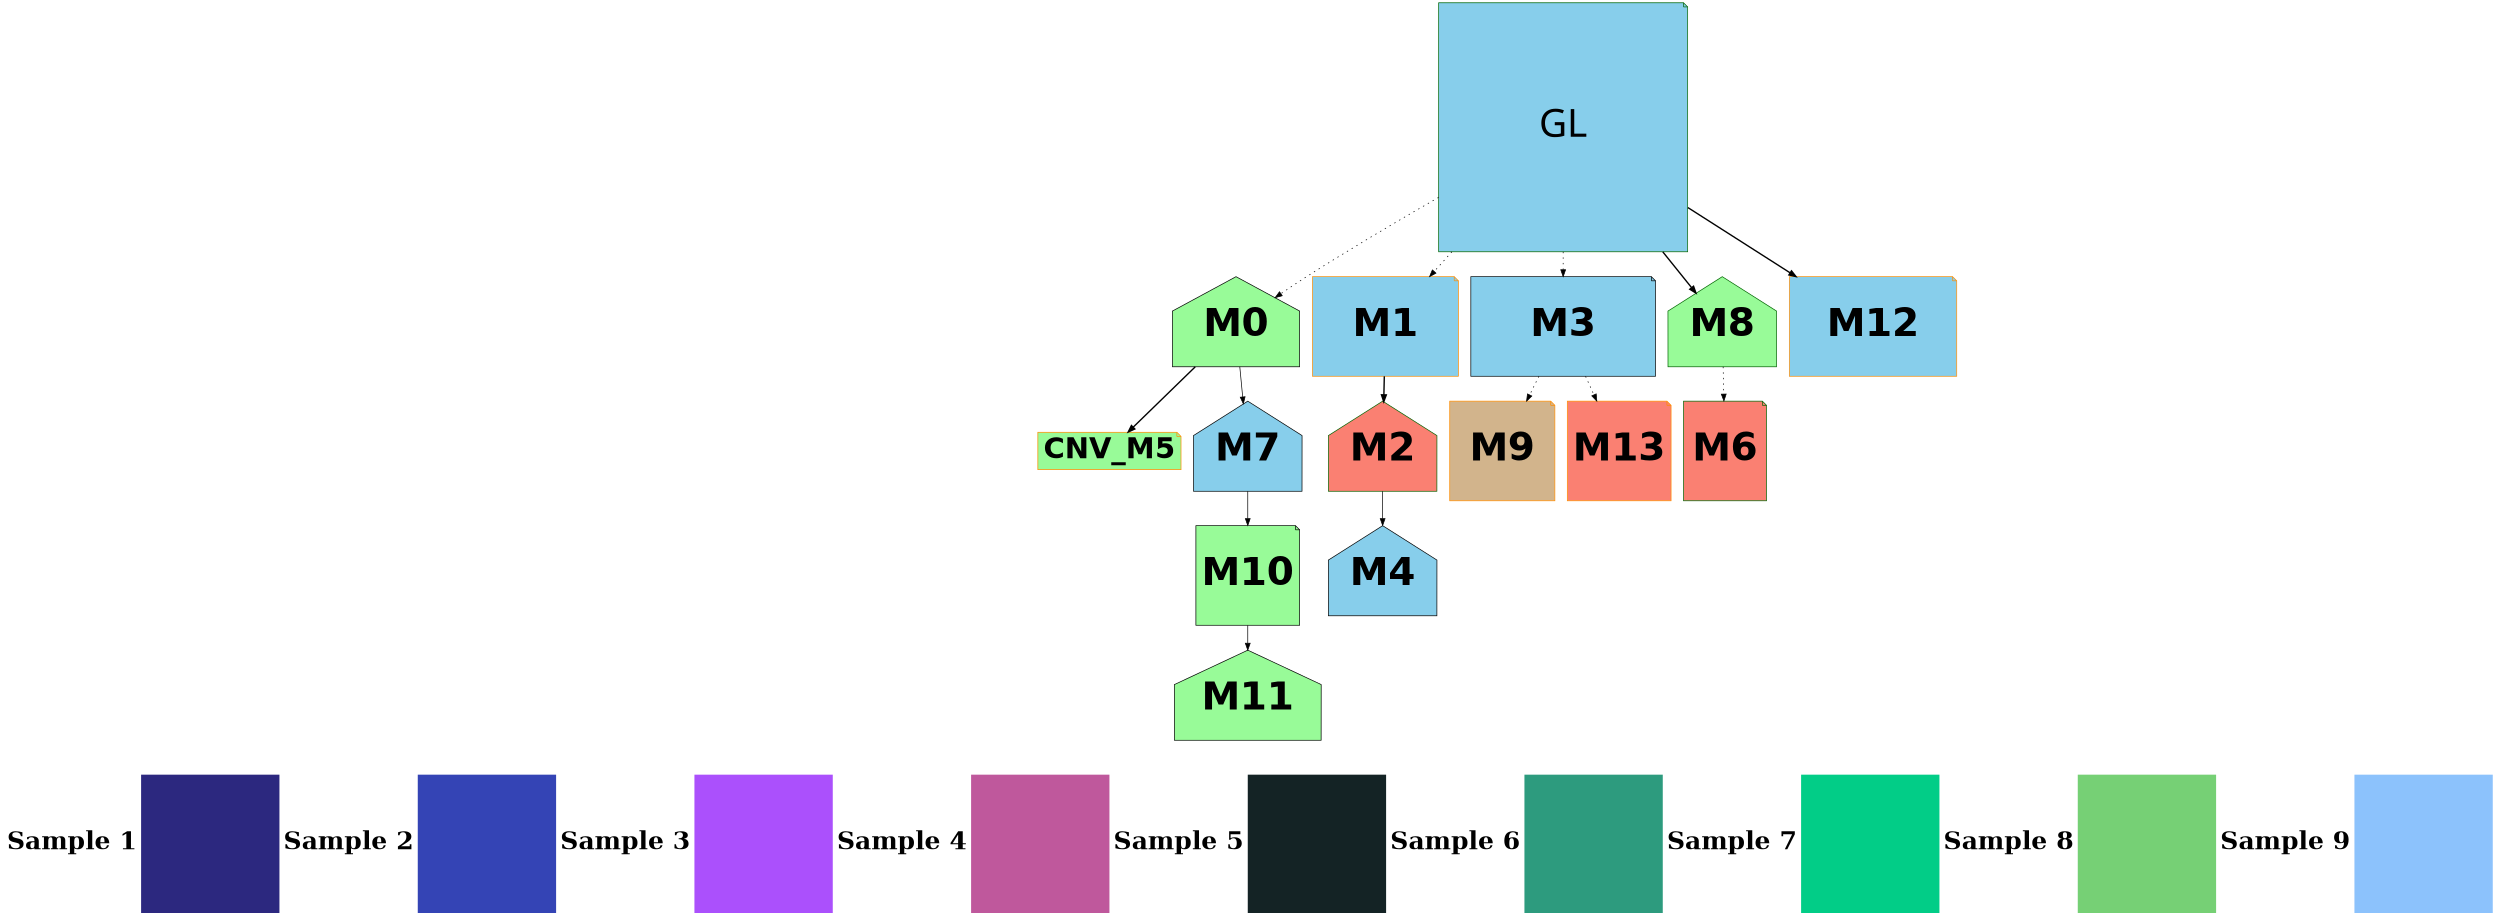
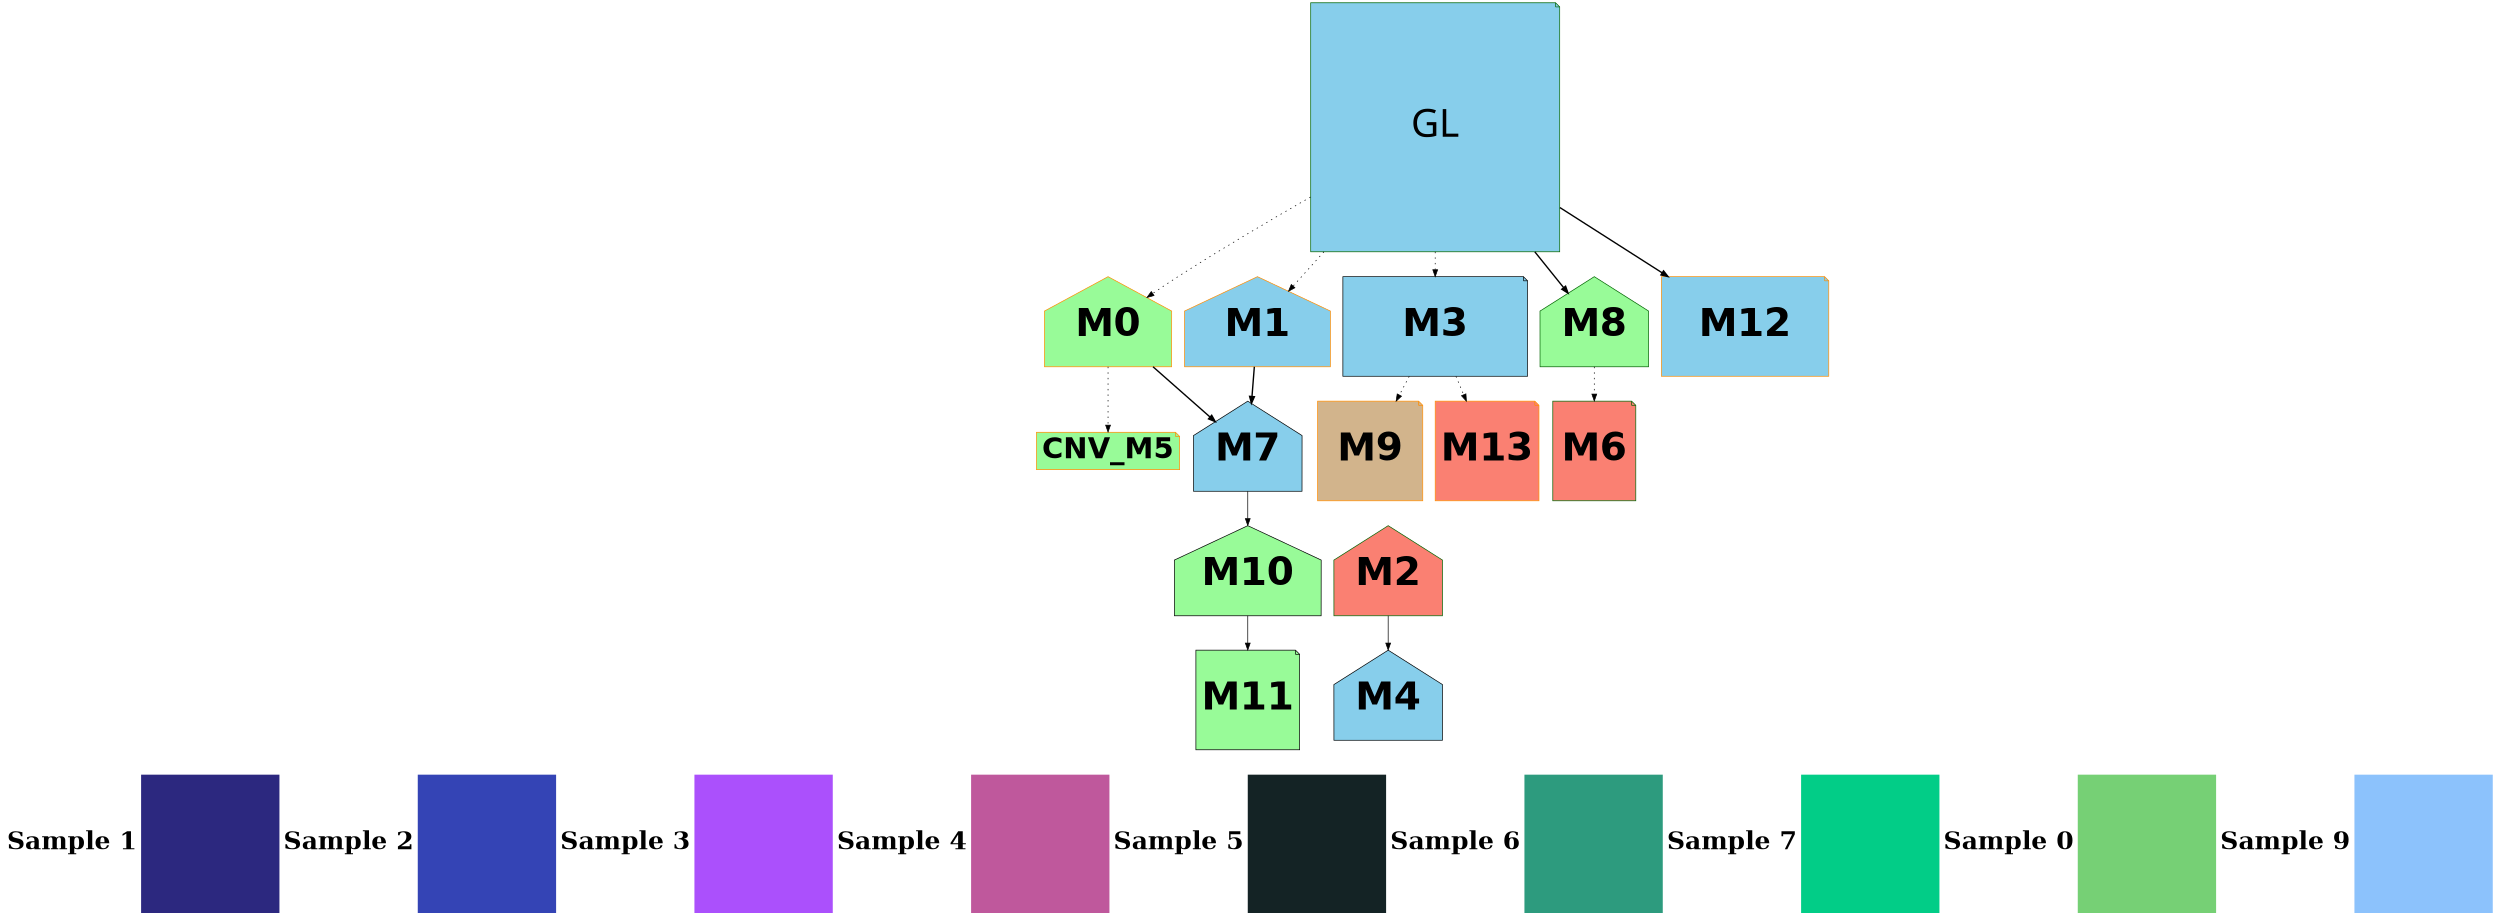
(1236, 326) -> (1108, 326)
(1385, 326) -> (1257, 326)
(1241, 382) -> (1181, 392)
(1384, 386) -> (1253, 382)
(1164, 397) -> (1108, 396)
(1248, 575) -> (1248, 575)
(1248, 700) -> (1248, 700)
(2009, 842) -> (2009, 842)
